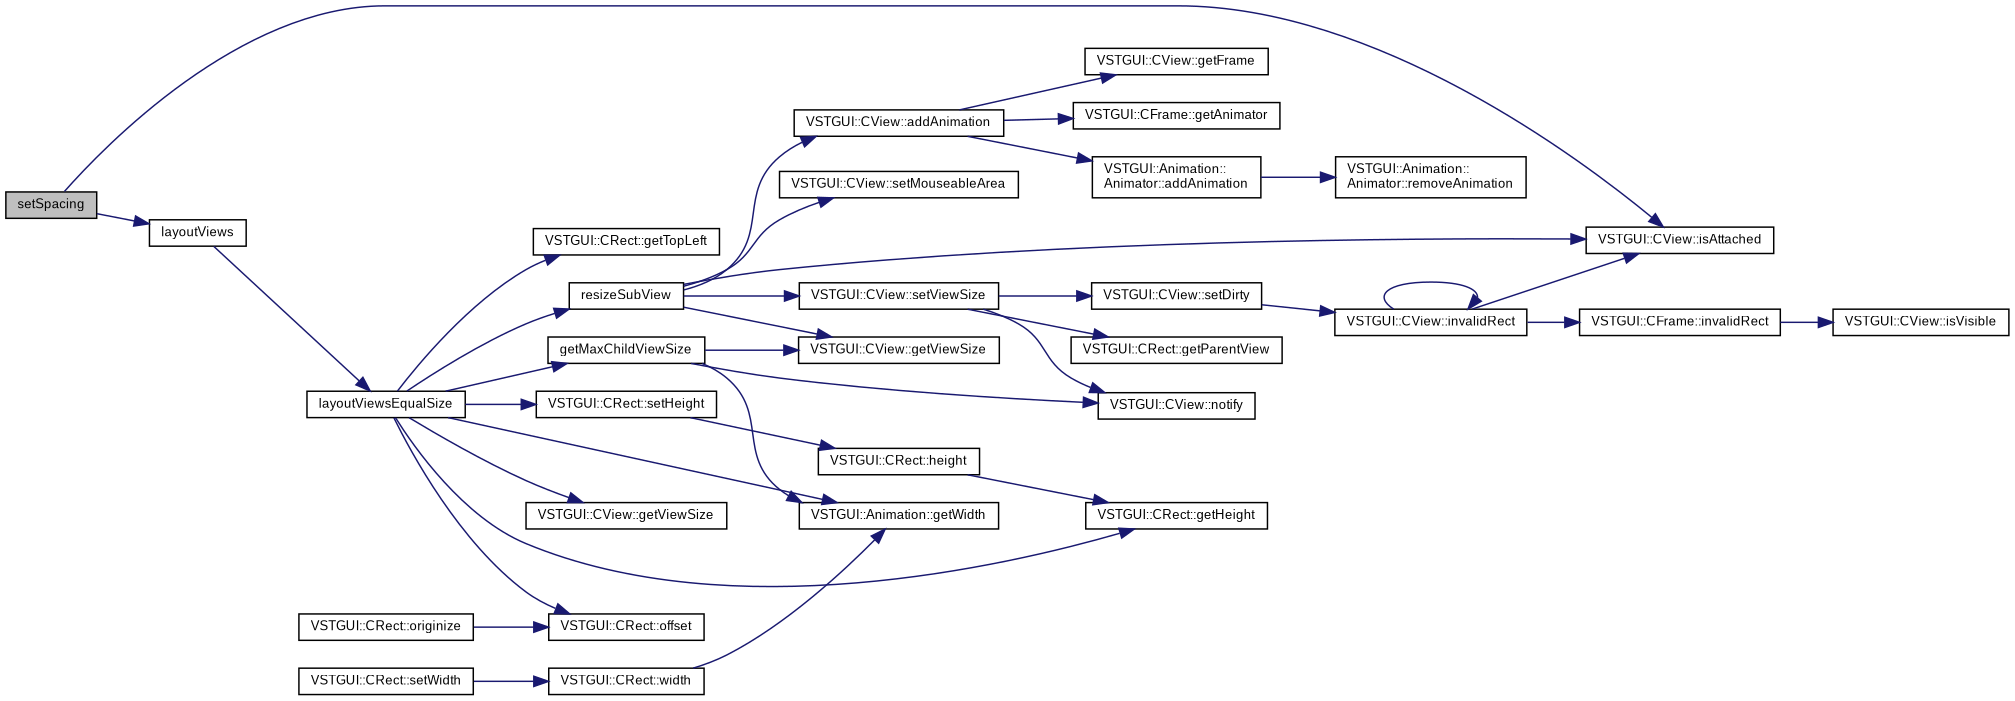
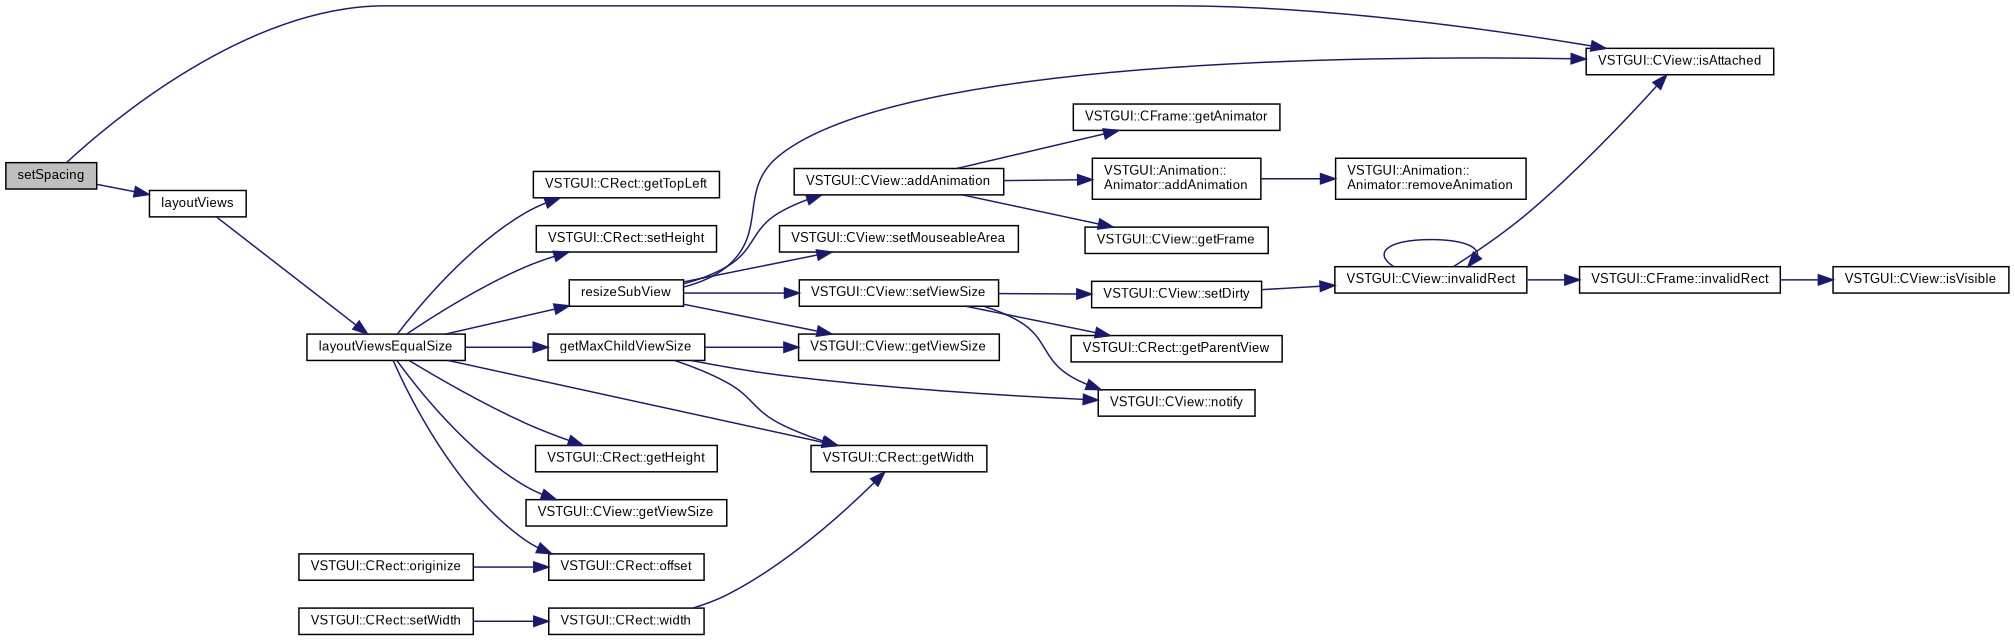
(899, 462) -> none
(899, 516) -> (899, 459)
